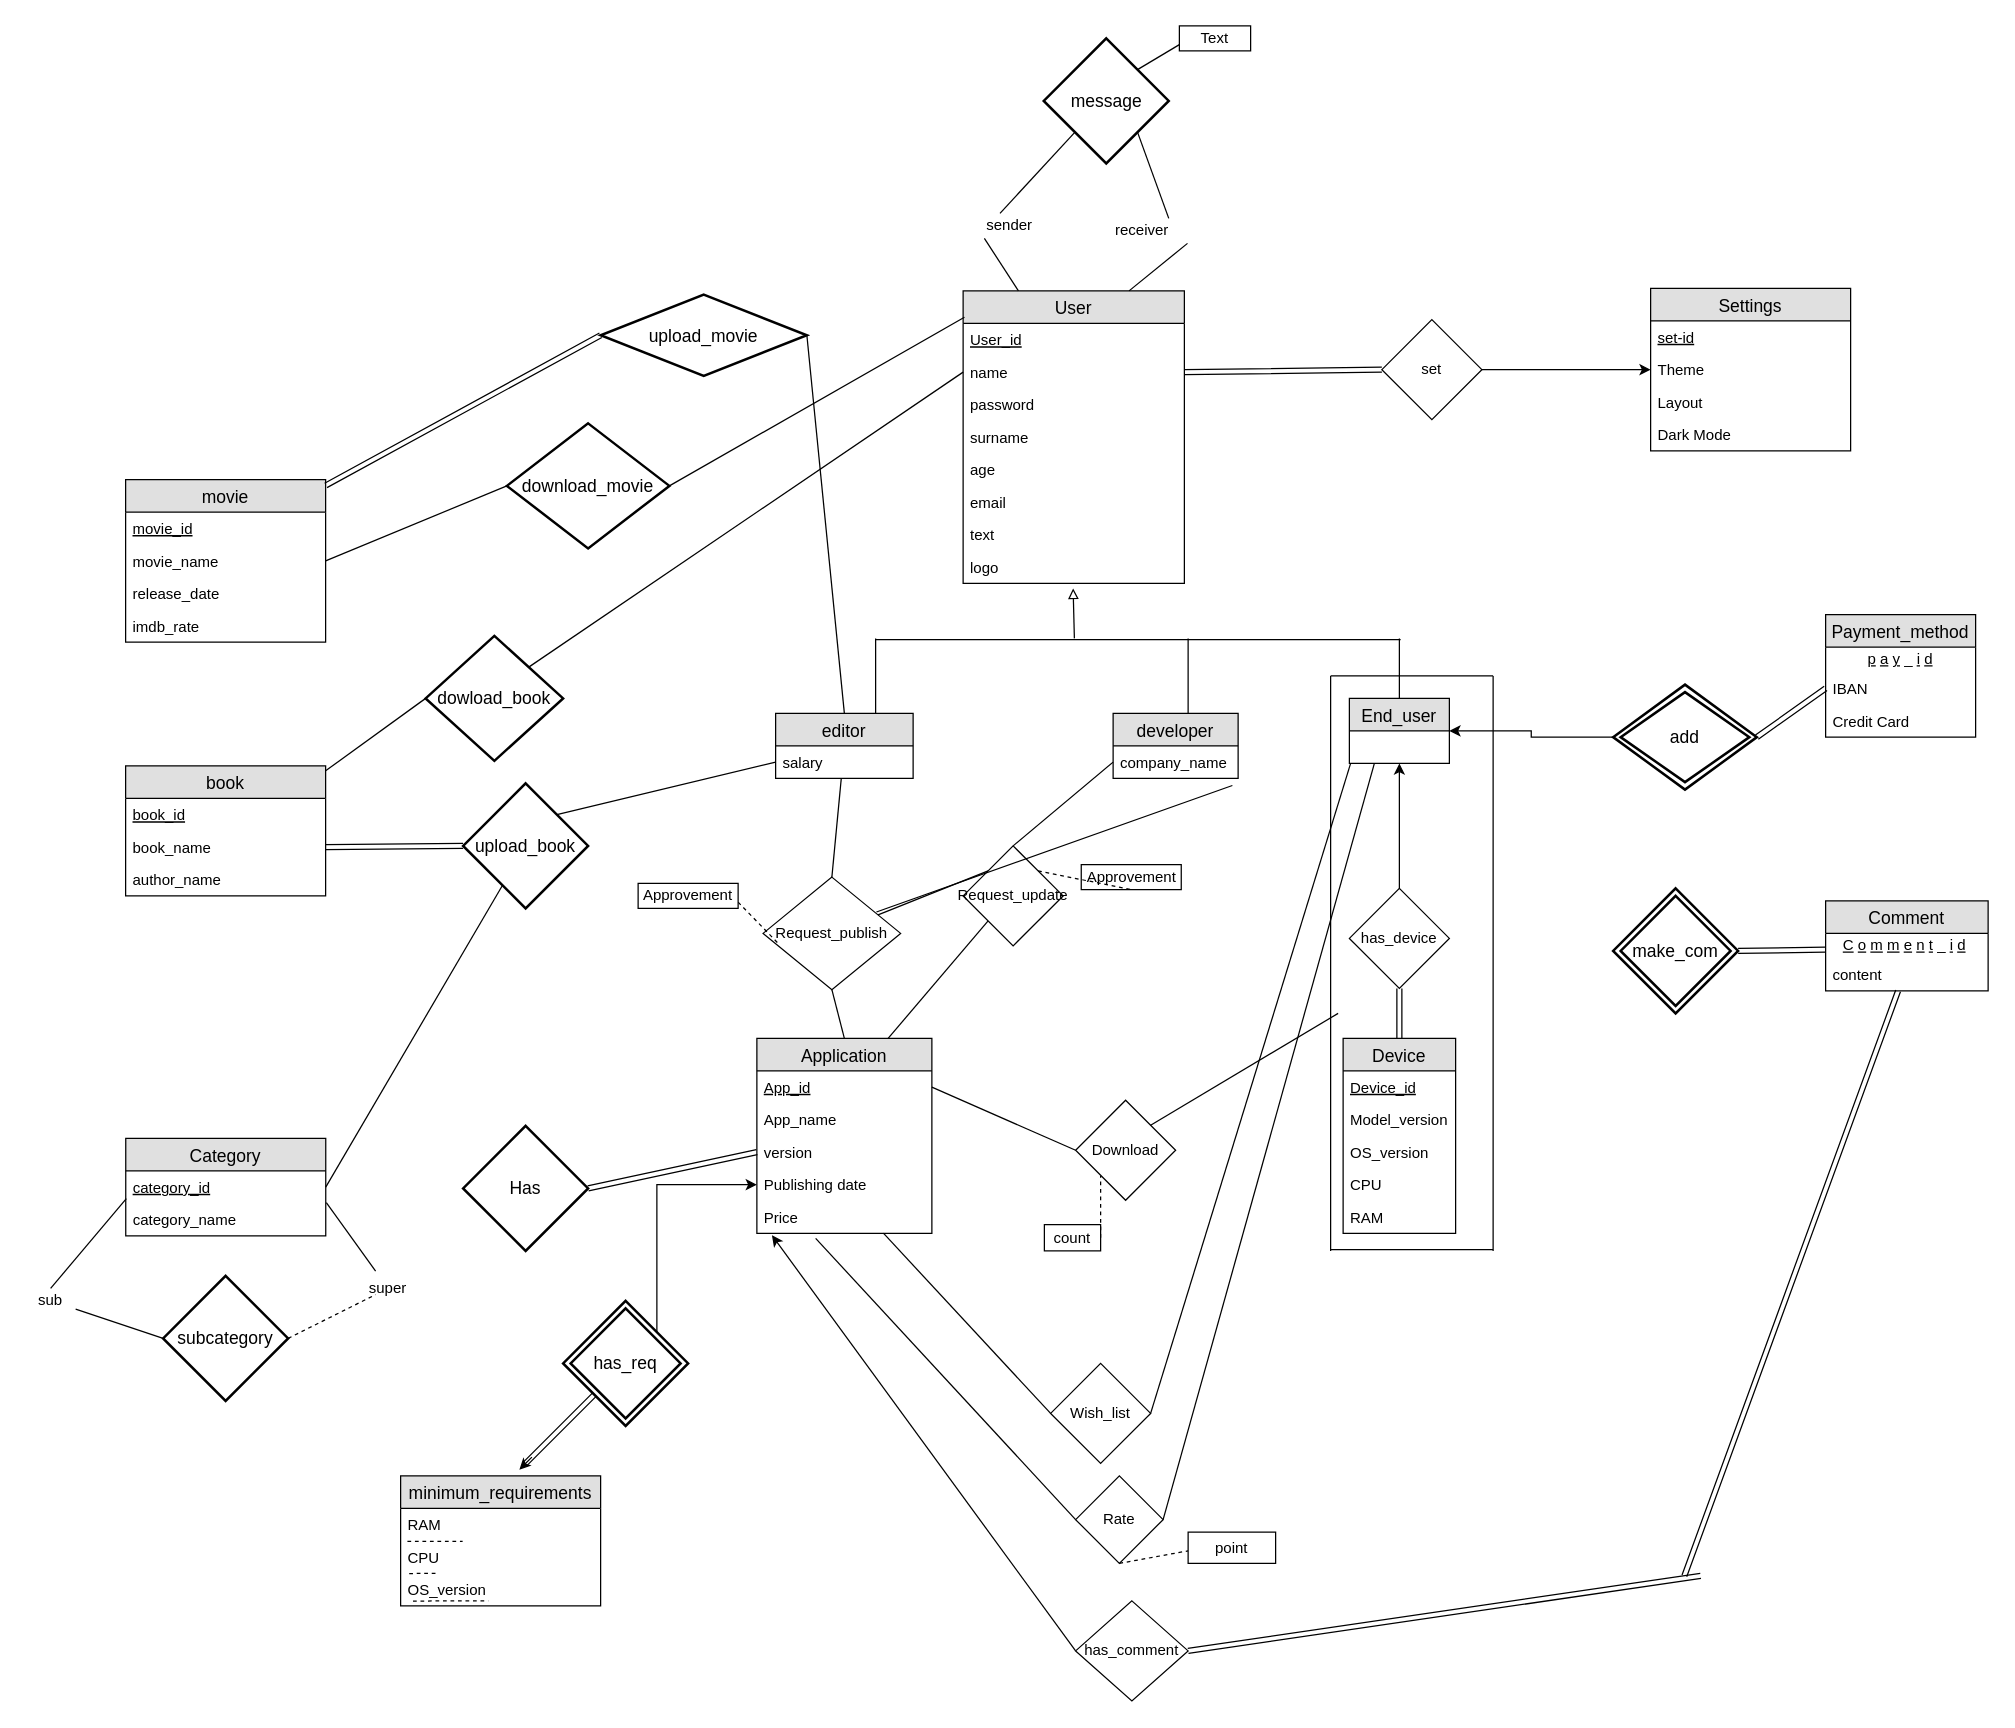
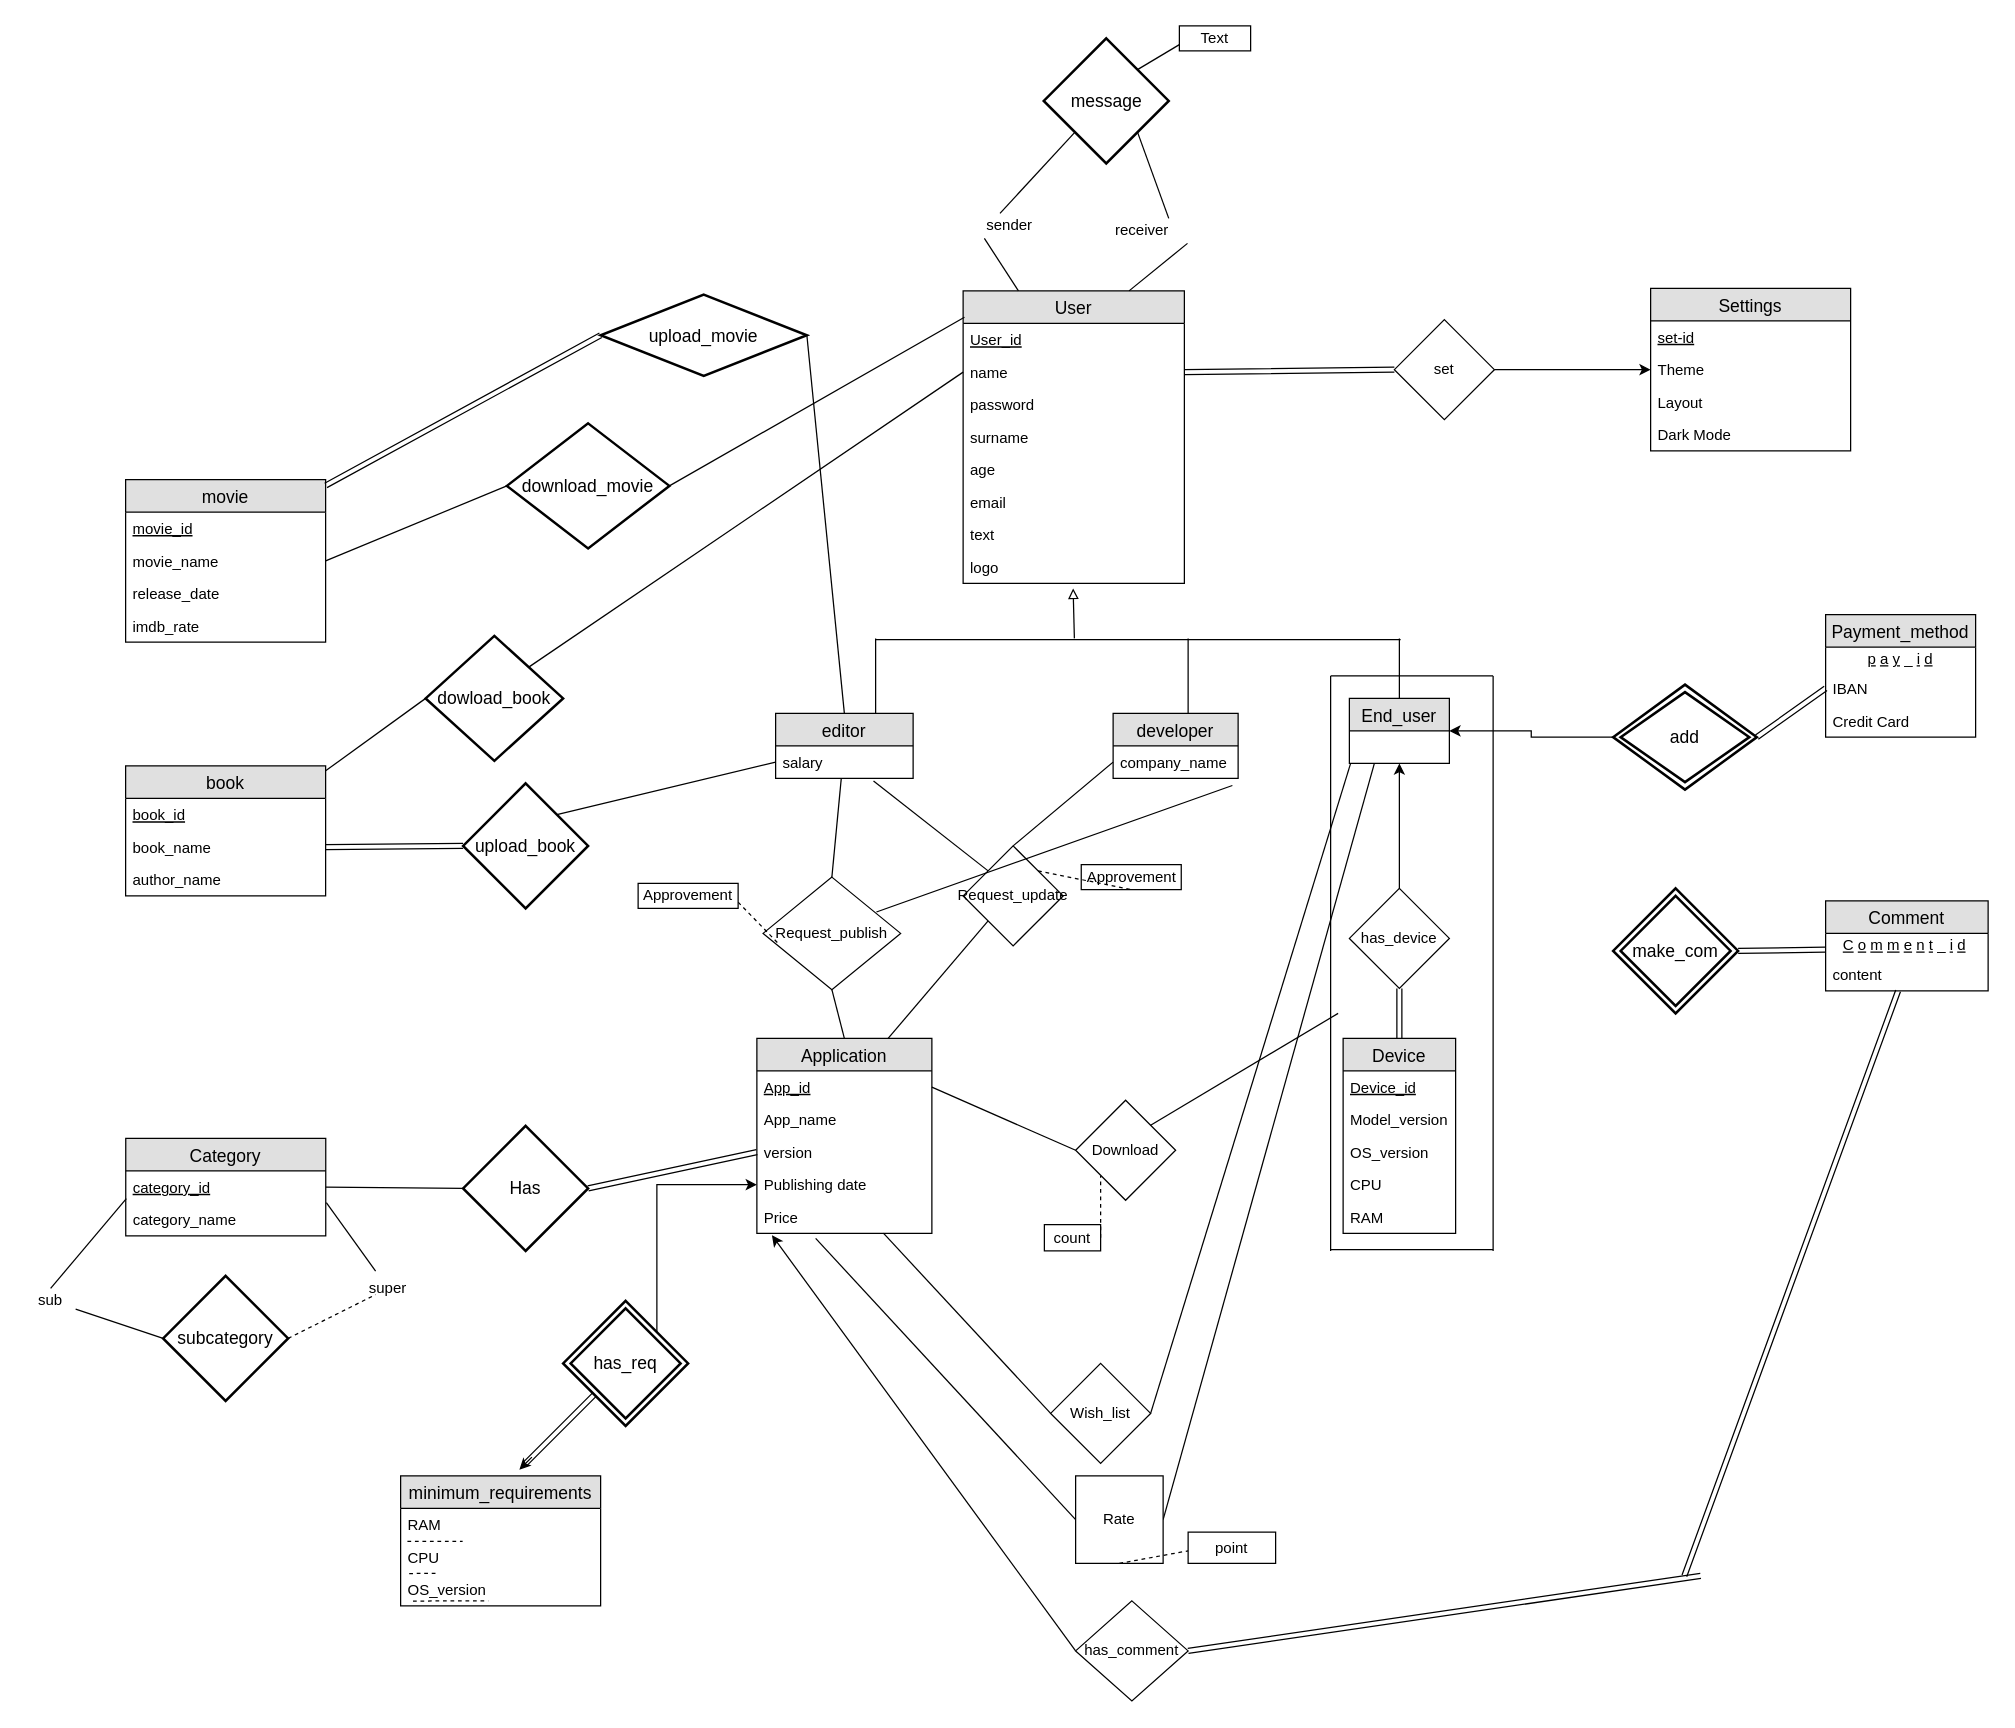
(1432, 369) -> (1444, 369)
(903, 905) -> (930, 825)
(414, 1036) -> (394, 1187)
(1119, 1519) -> (1119, 1519)
